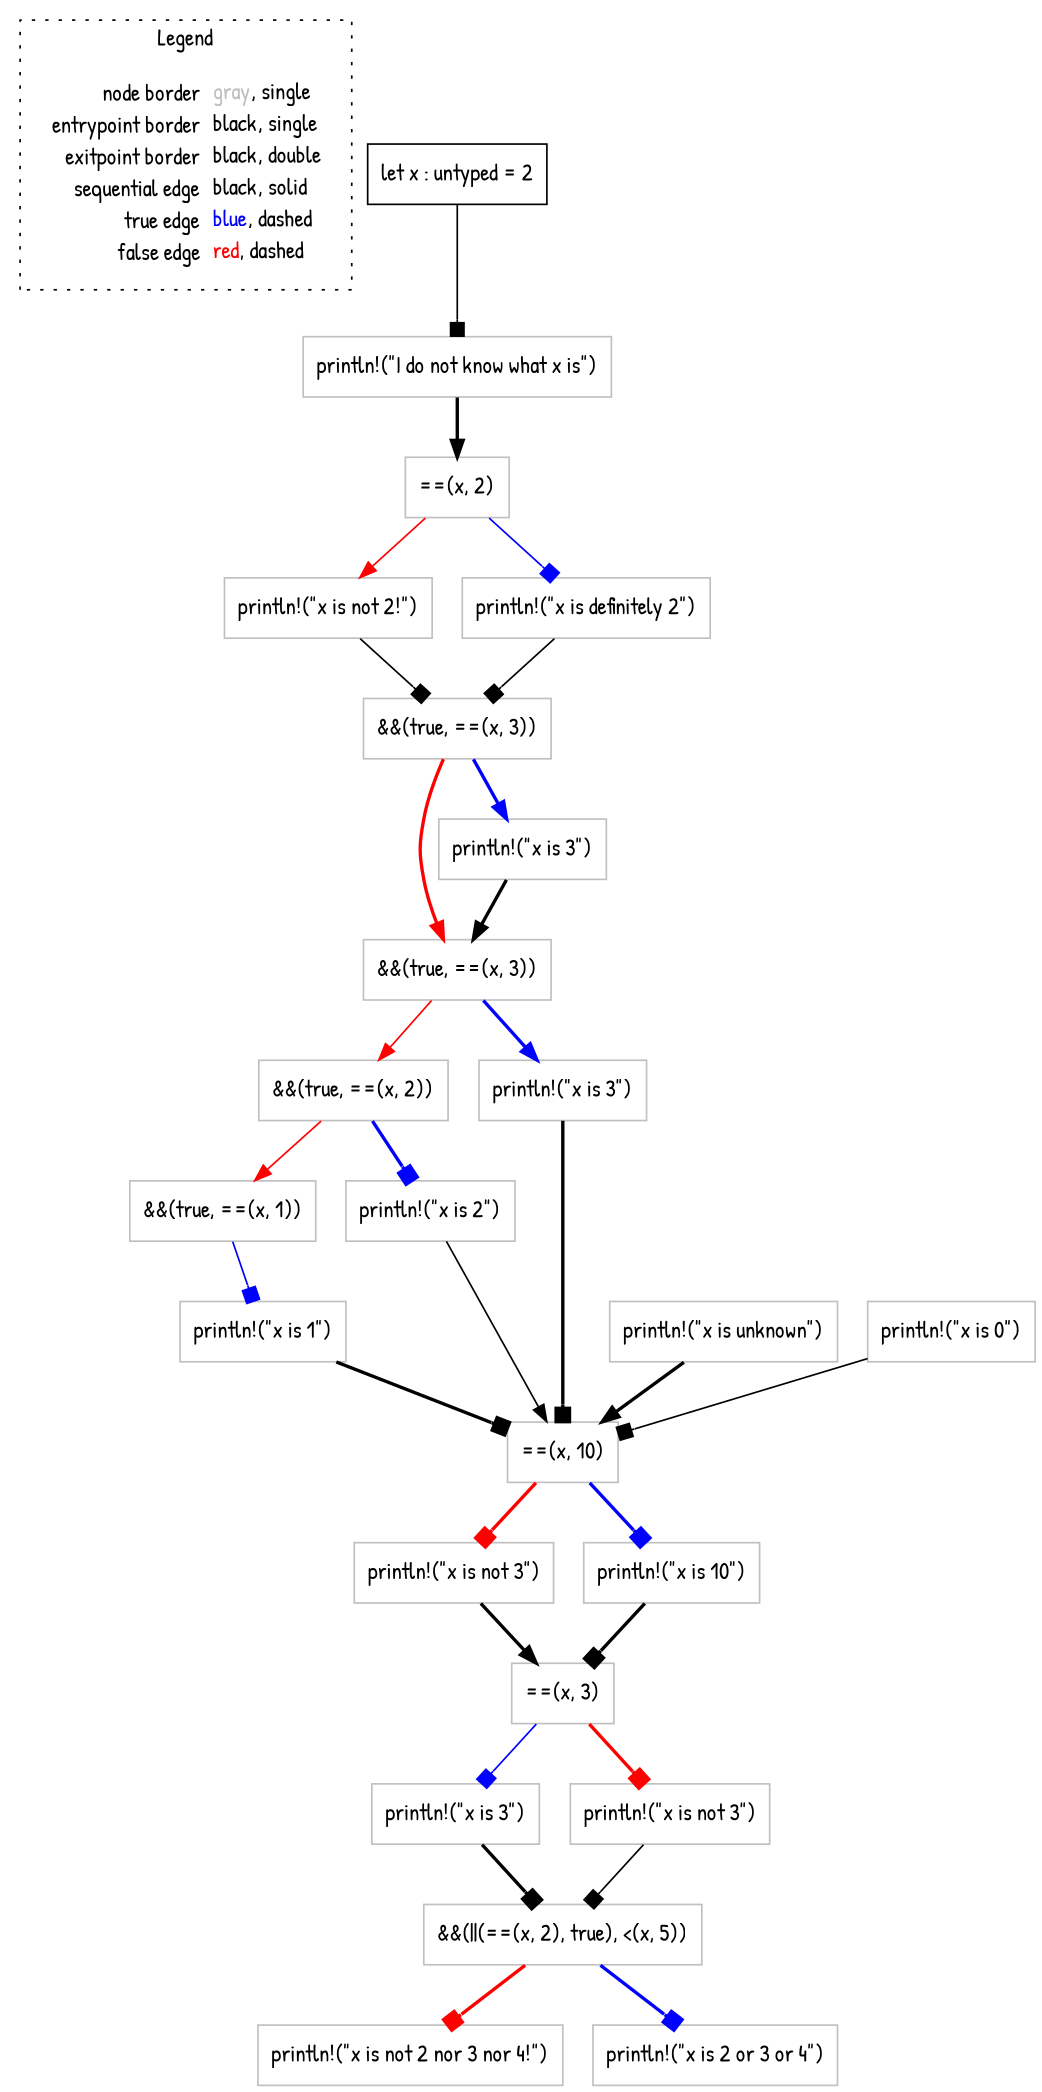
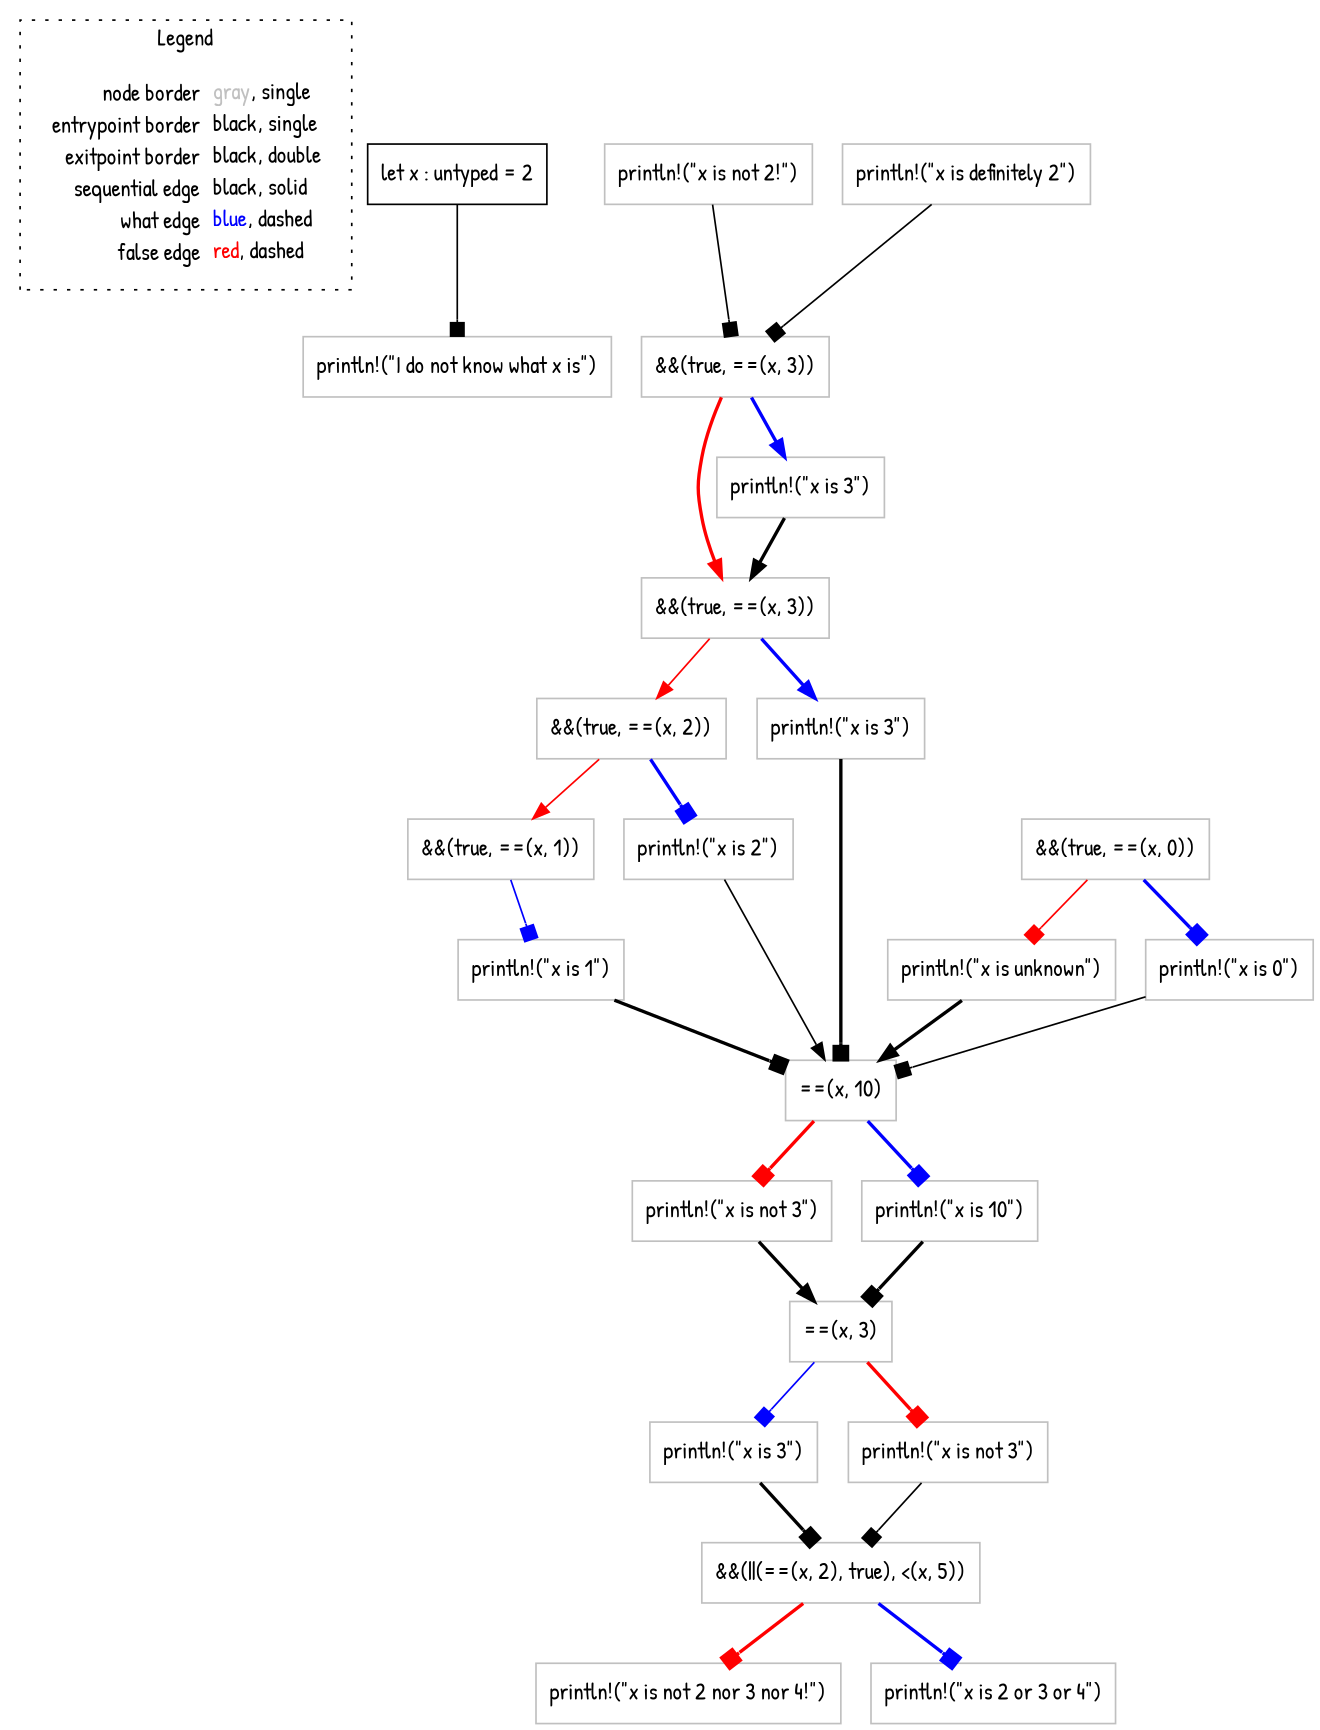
(165, 221) -> (163, 221)
(457, 487) -> none
none -> (1116, 849)
